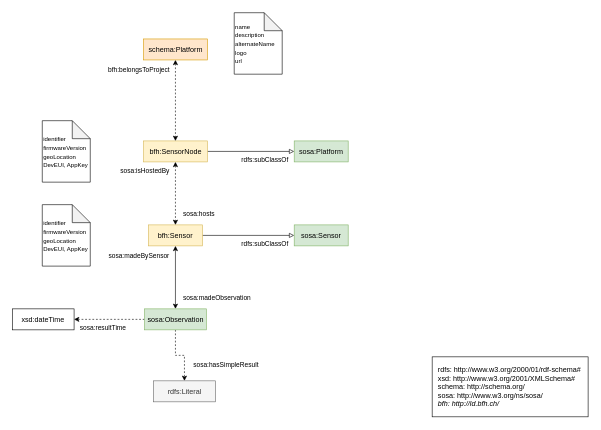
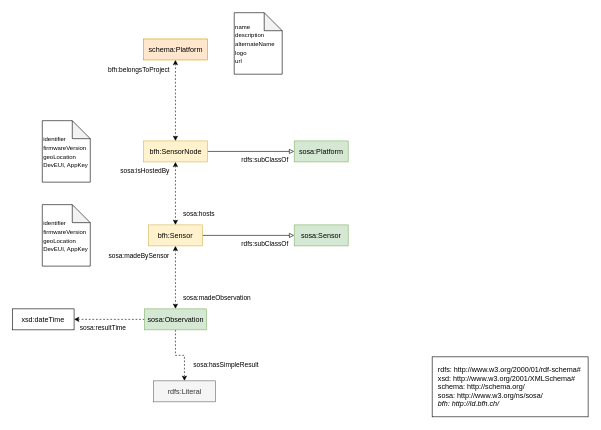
(176, 277) -> (176, 277)
